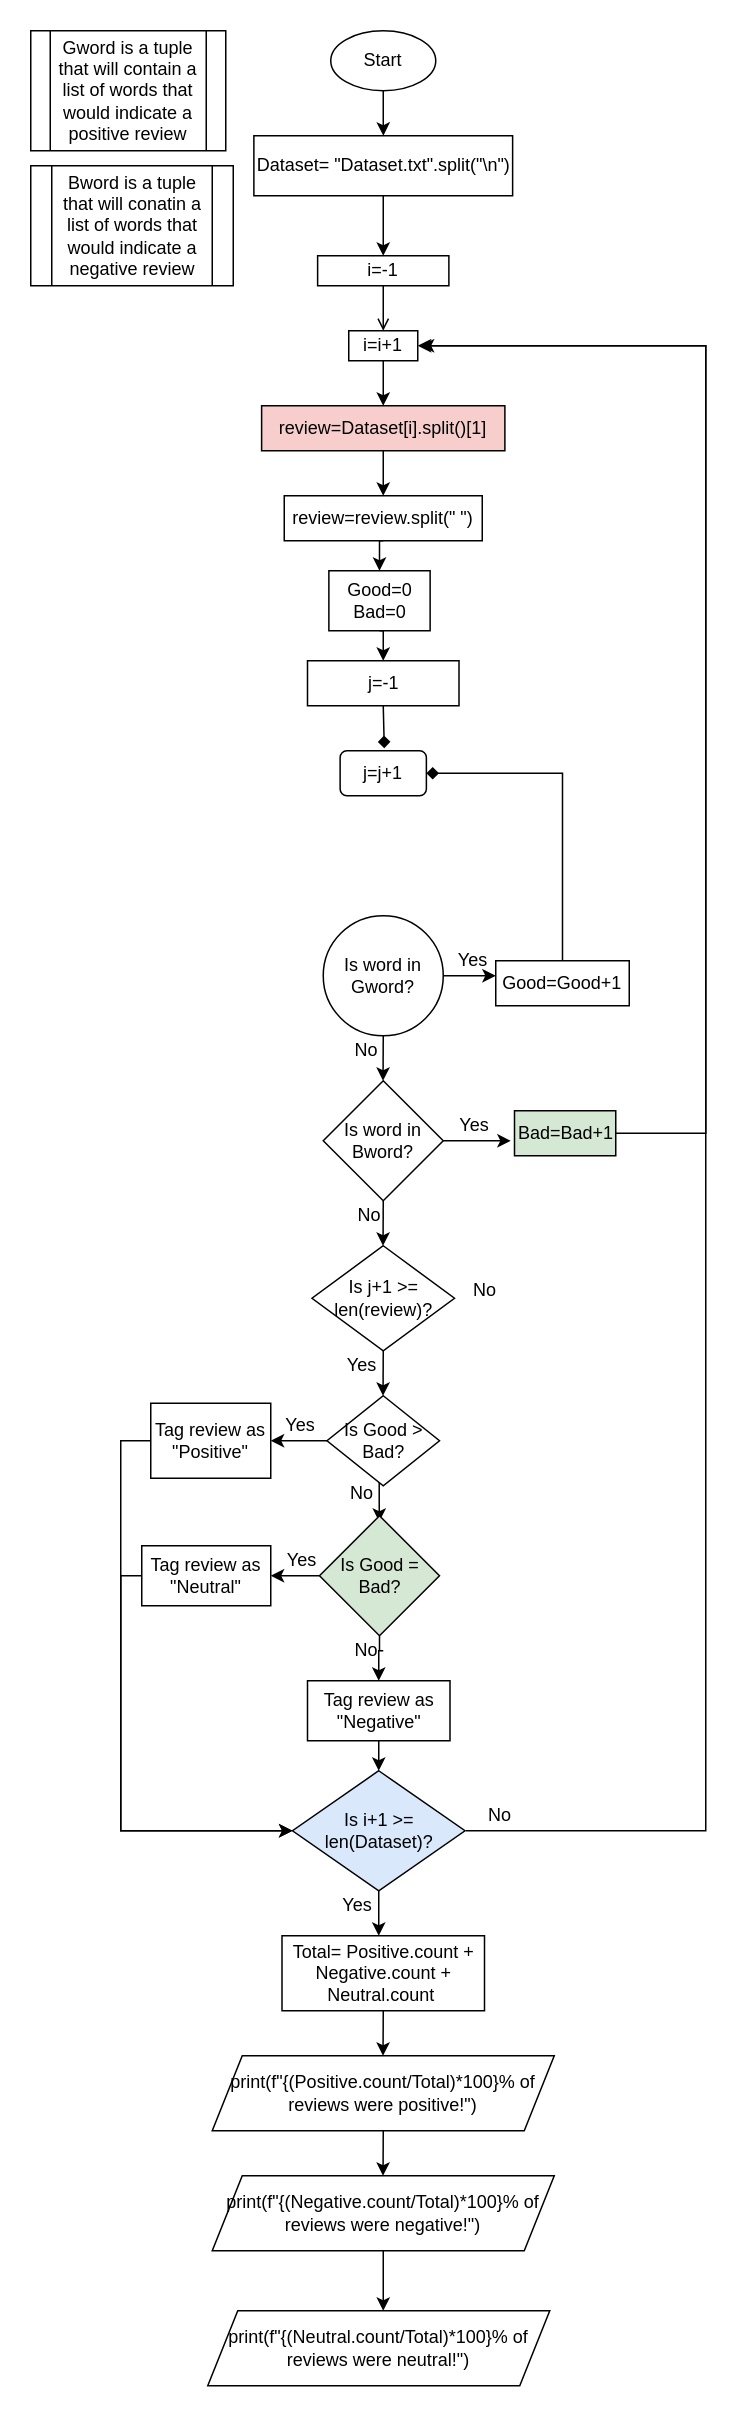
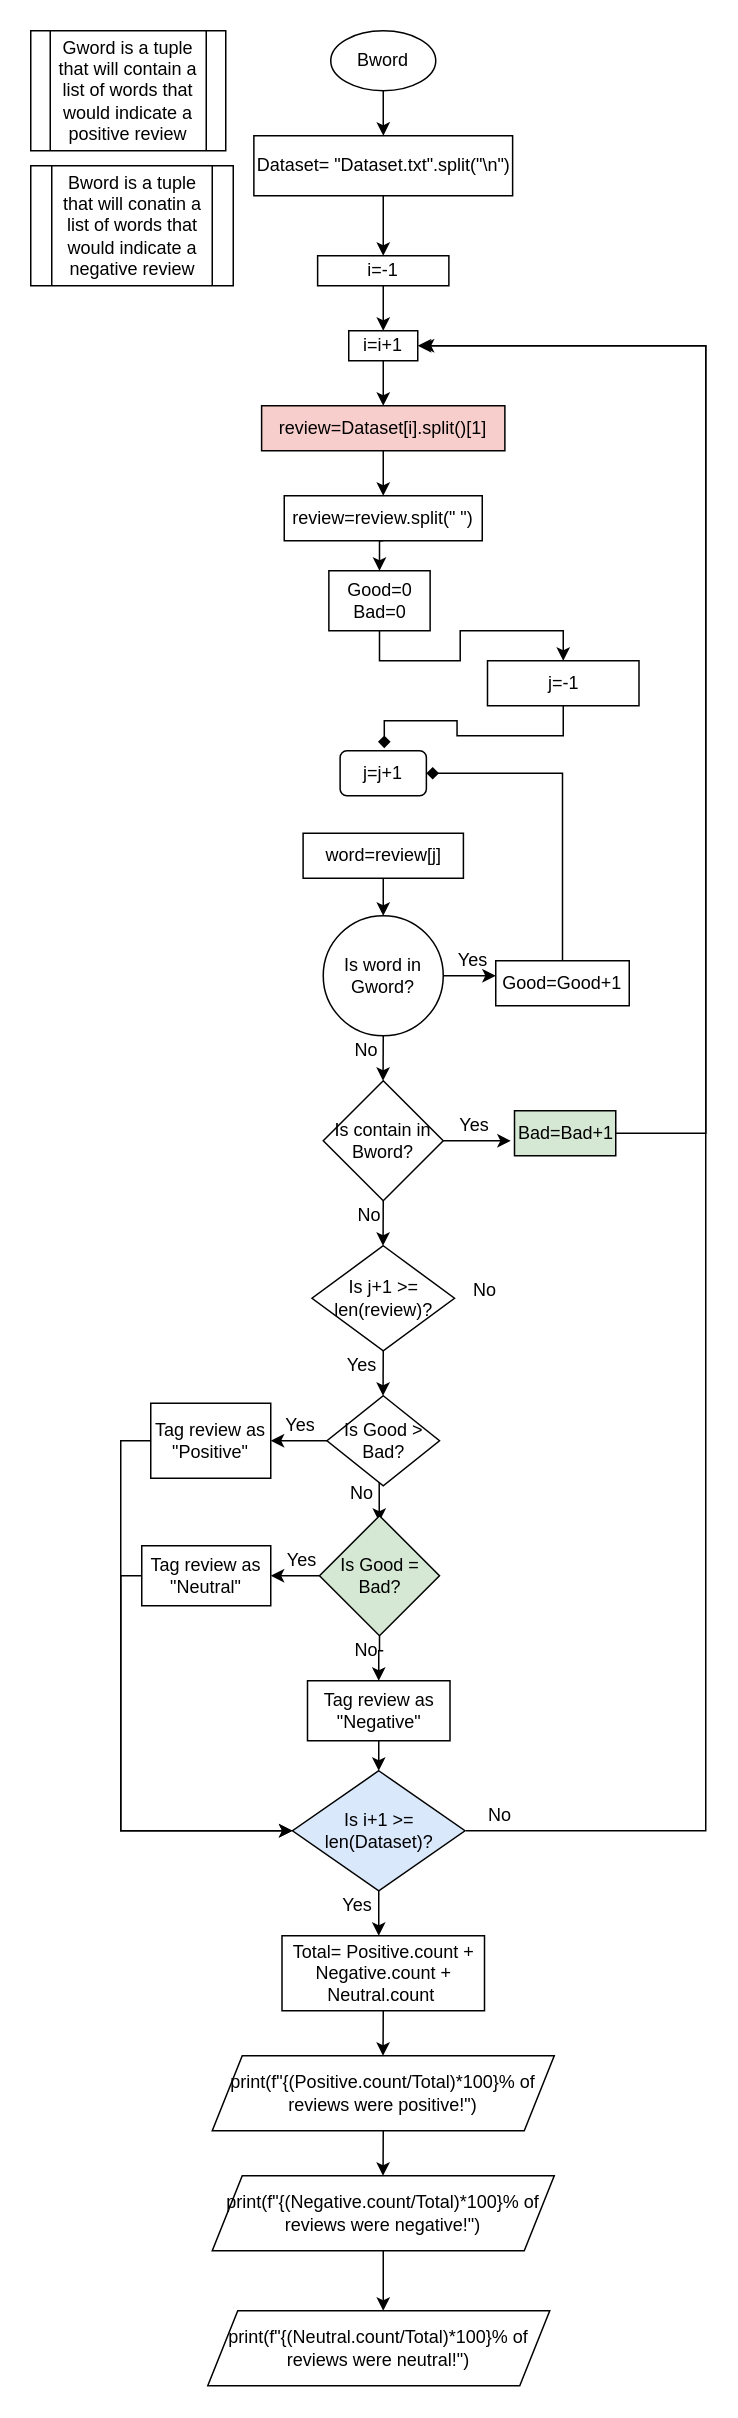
(383, 61) -> (383, 61)
(383, 321) -> (383, 319)
(383, 683) -> (563, 683)
none -> (383, 856)
none -> (383, 892)
(383, 1141) -> (383, 1141)
